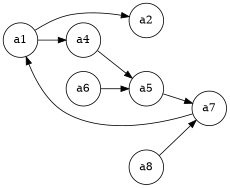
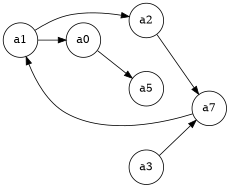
(83, 40) -> (83, 40)
(83, 89) -> none
(174, 97) -> (176, 61)
(146, 167) -> (146, 167)
